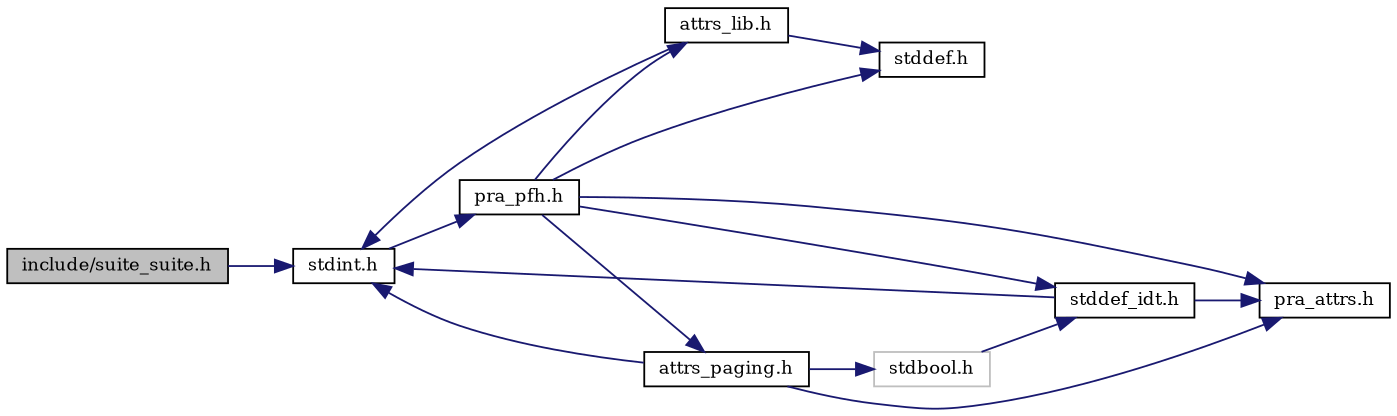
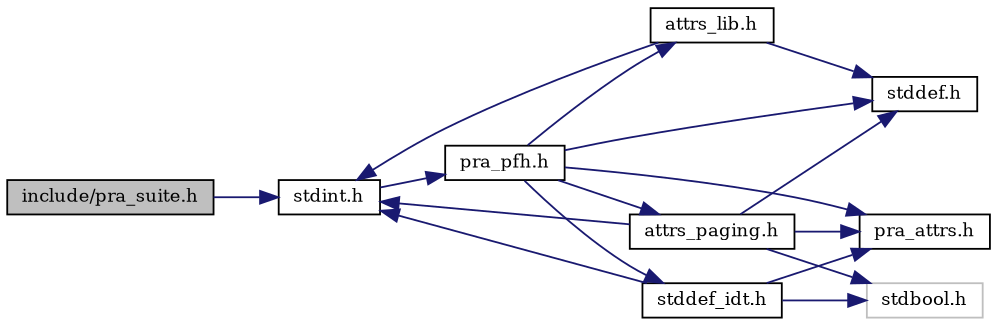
none -> (811, 168)
(118, 266) -> (110, 197)
(1020, 338) -> (815, 300)
